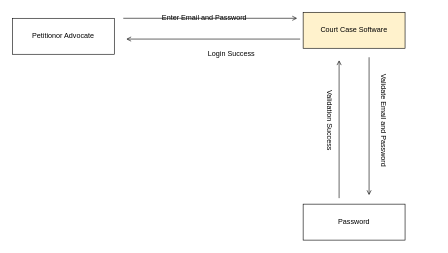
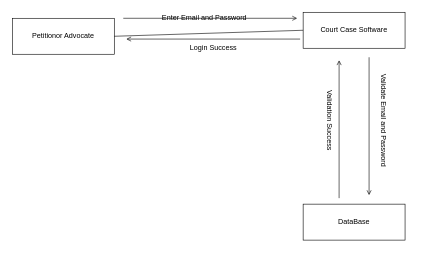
(354, 30) -> (354, 30)
none -> (208, 33)
(231, 54) -> (213, 48)
(354, 222) -> (354, 222)
